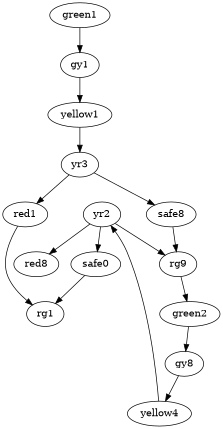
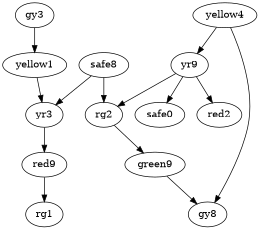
(80, 15) -> none
(80, 65) -> (35, 15)
(121, 187) -> (76, 88)
(25, 214) -> (44, 165)
(102, 214) -> (190, 65)
(36, 264) -> (219, 115)
(178, 264) -> (104, 115)
(73, 287) -> none
(190, 314) -> (155, 165)
(174, 385) -> (250, 114)
